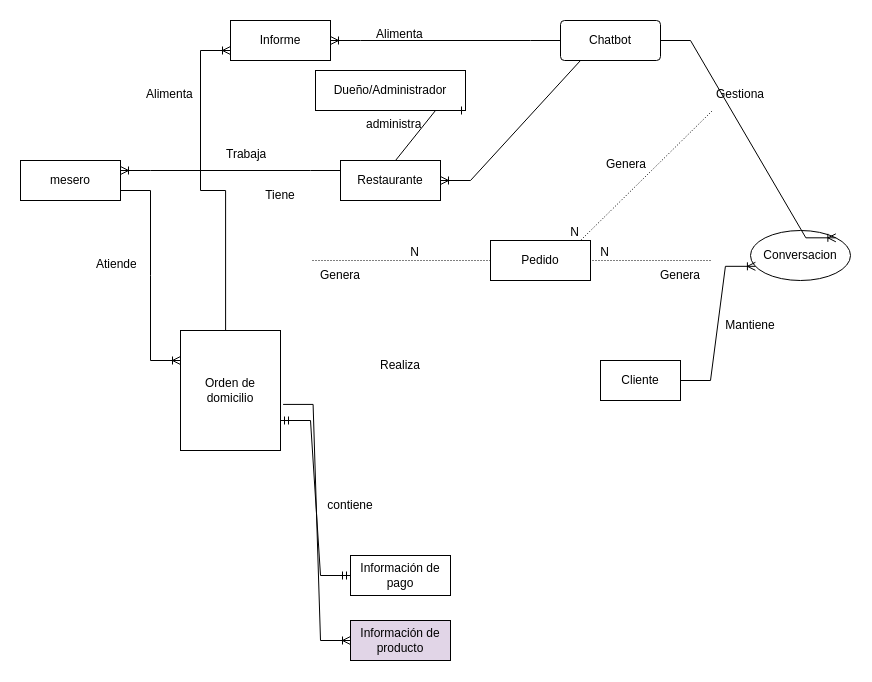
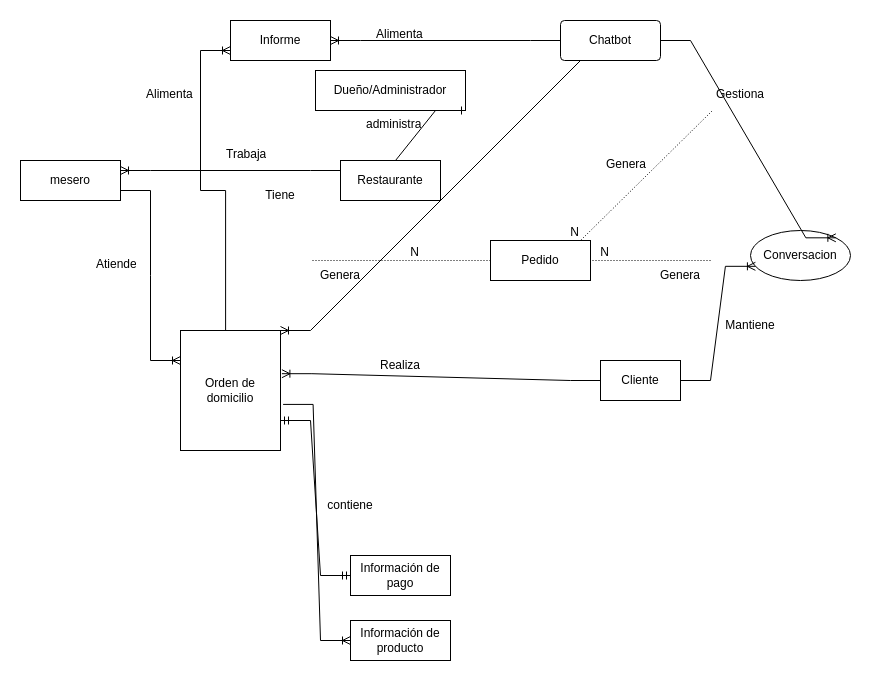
(513, 134) -> (433, 208)
none -> (441, 377)
(401, 641) -> (401, 641)
